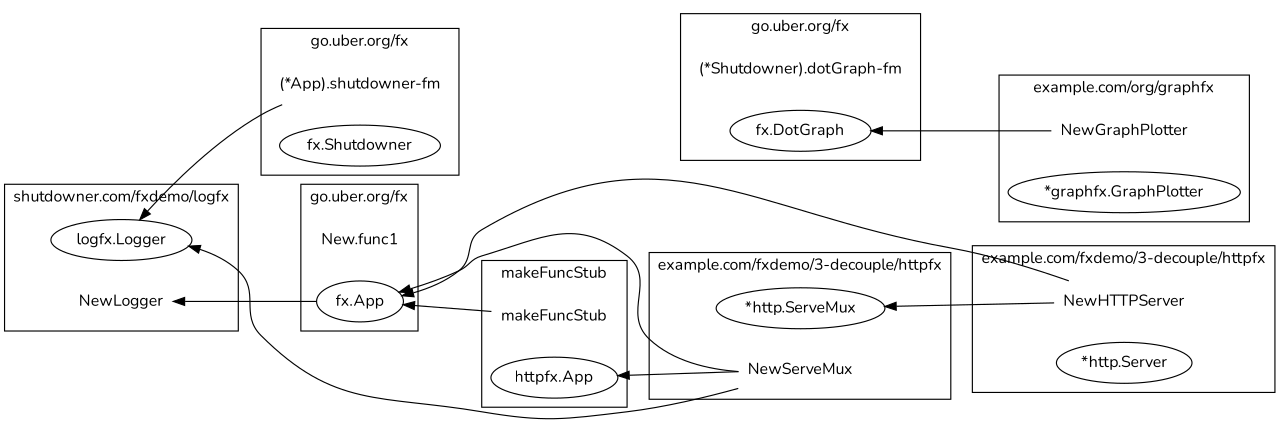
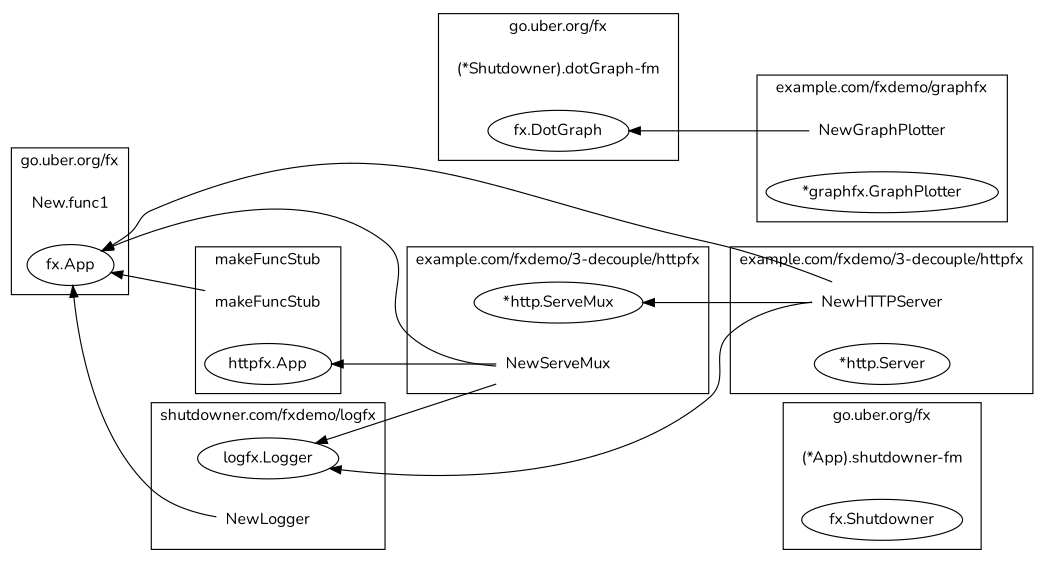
(1124, 88) -> (882, 88)
(210, 151) -> (610, 450)
(257, 301) -> (111, 433)
